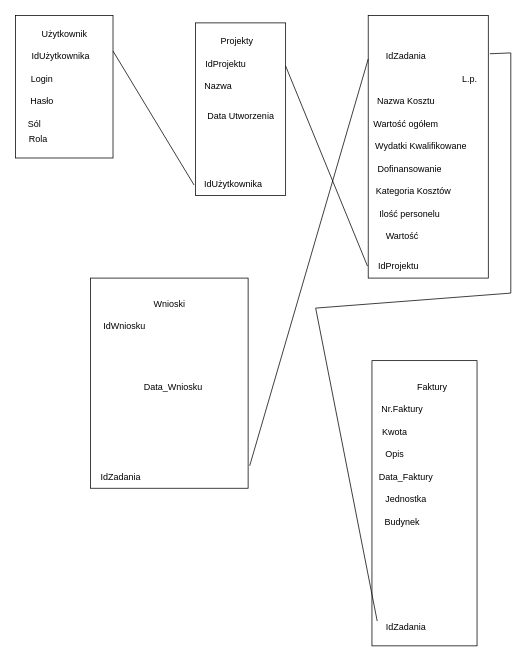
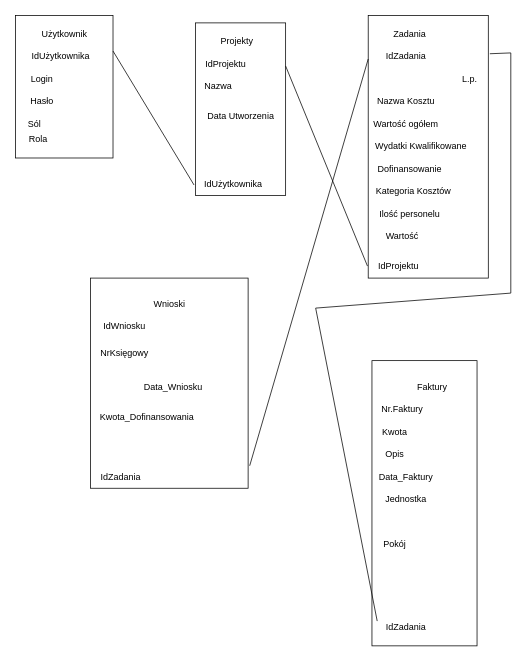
none -> (409, 34)
none -> (124, 353)
none -> (147, 417)
(402, 522) -> none
none -> (394, 544)
